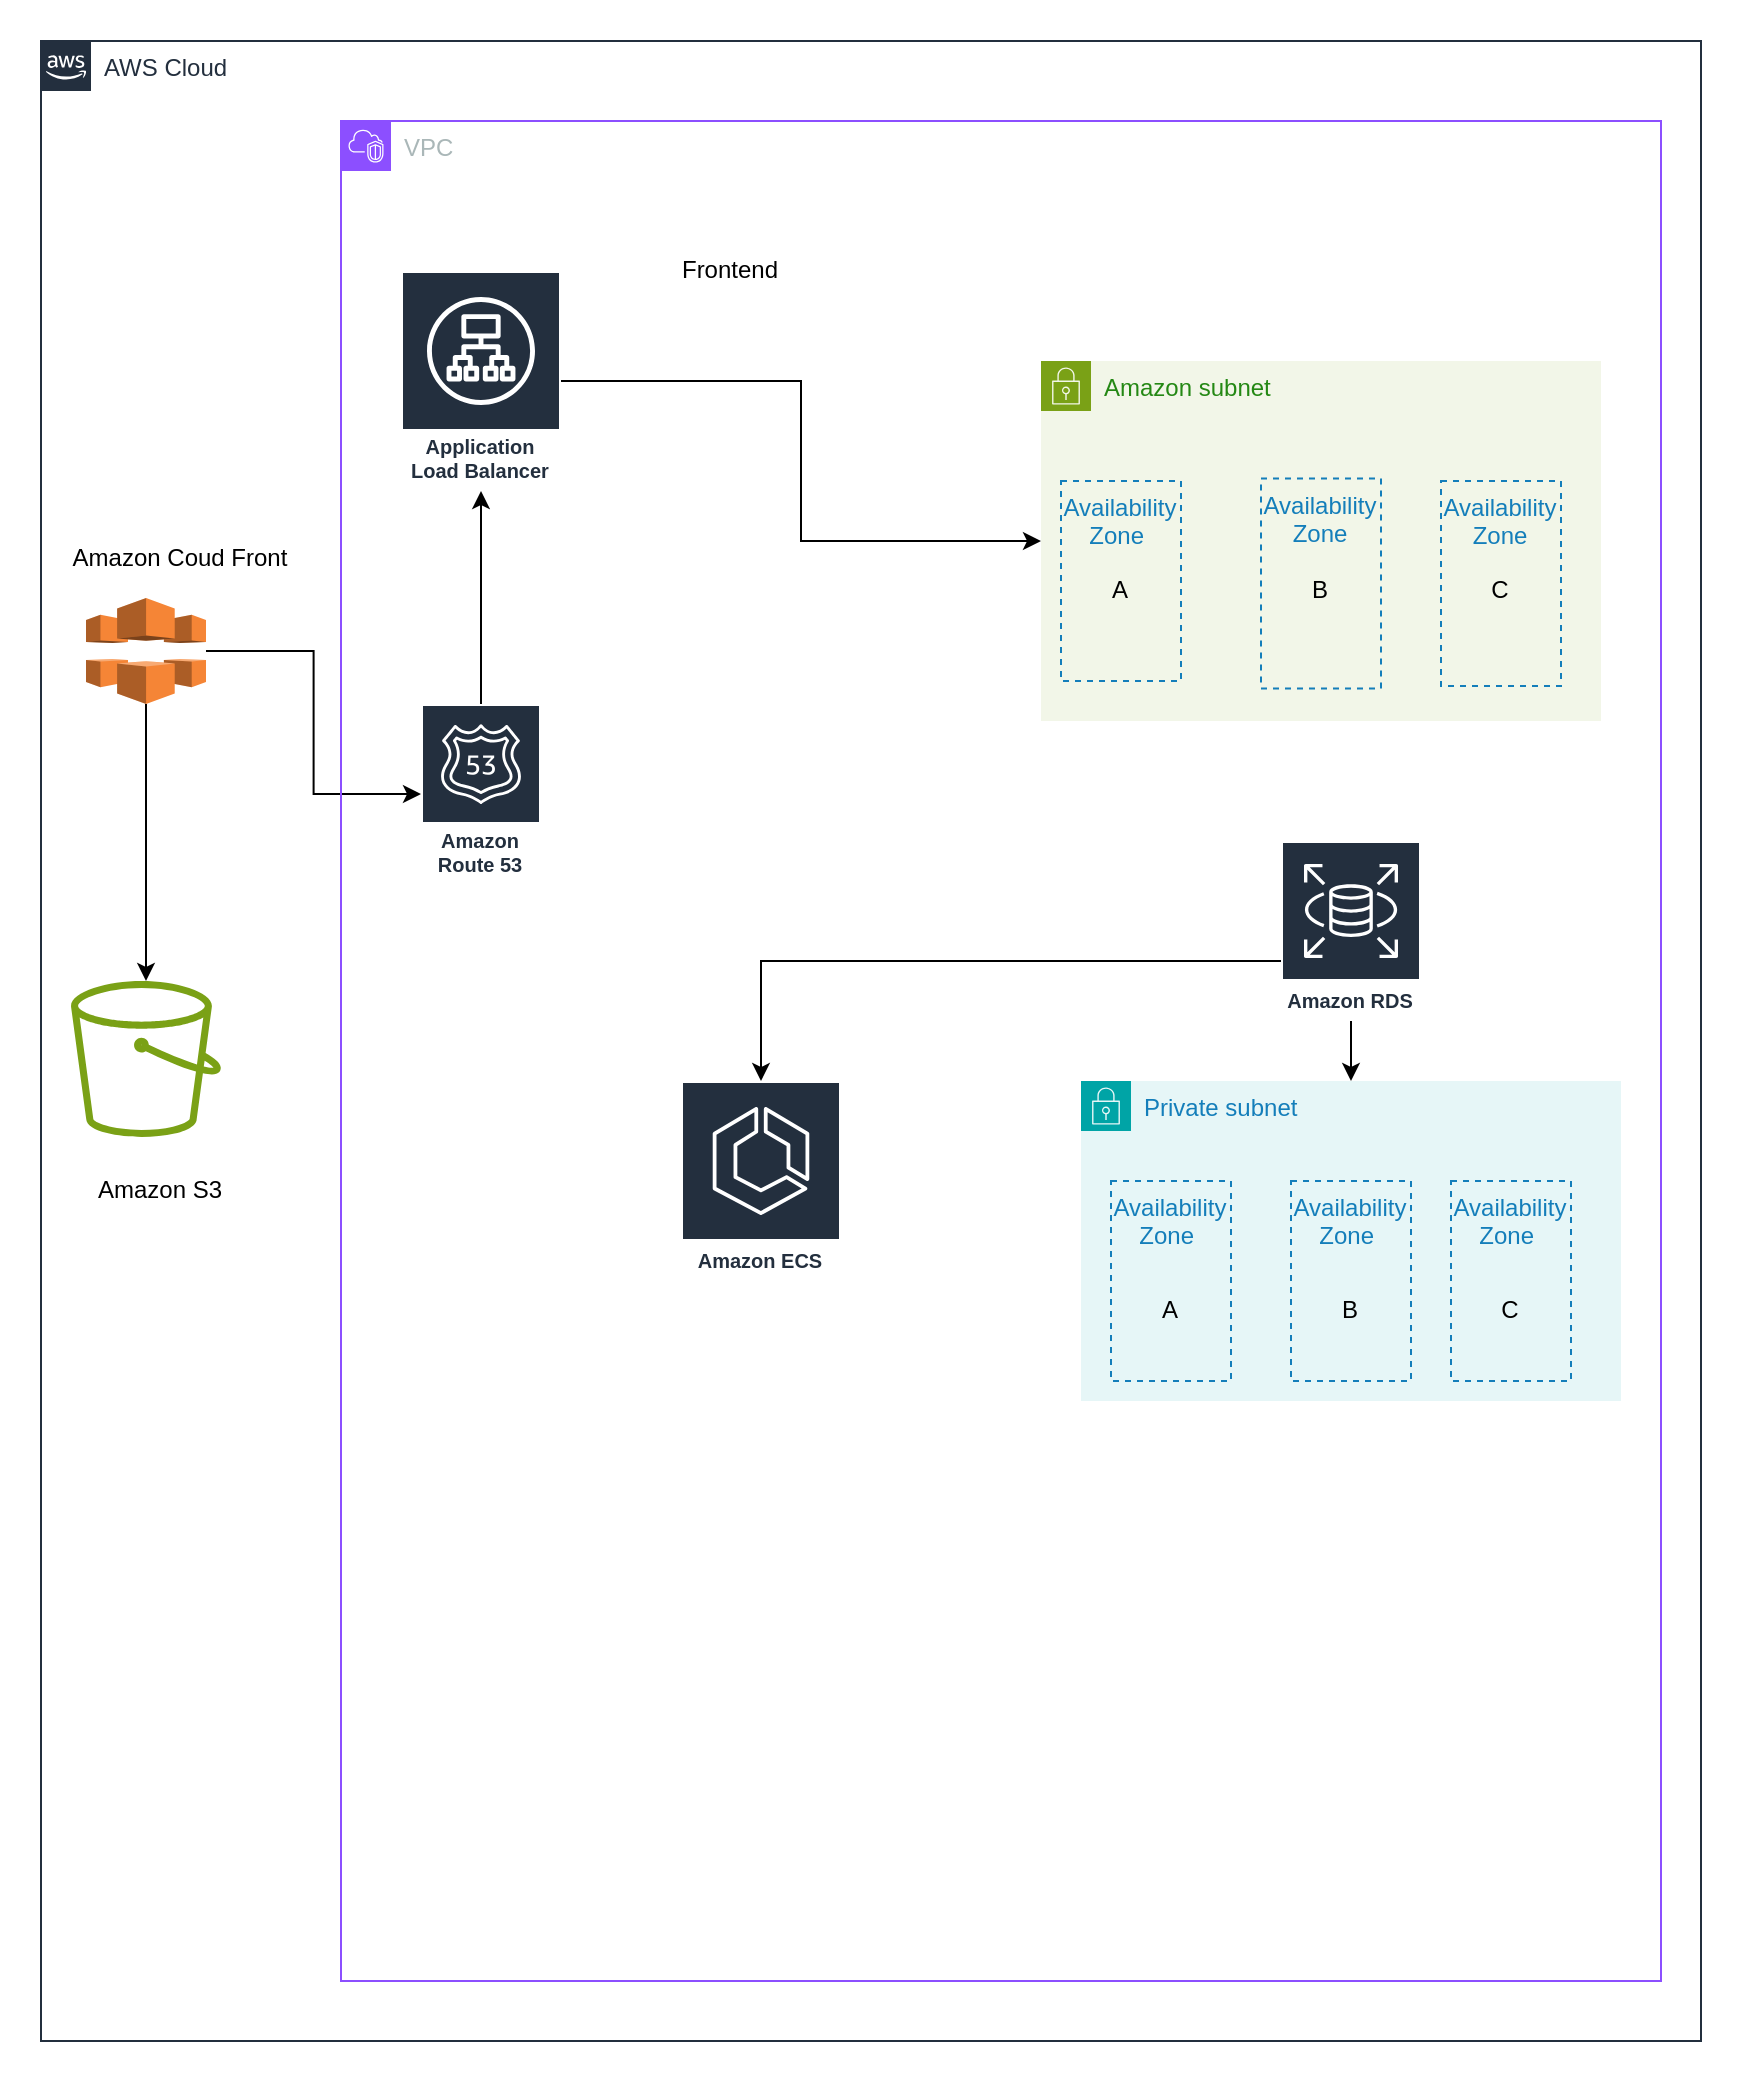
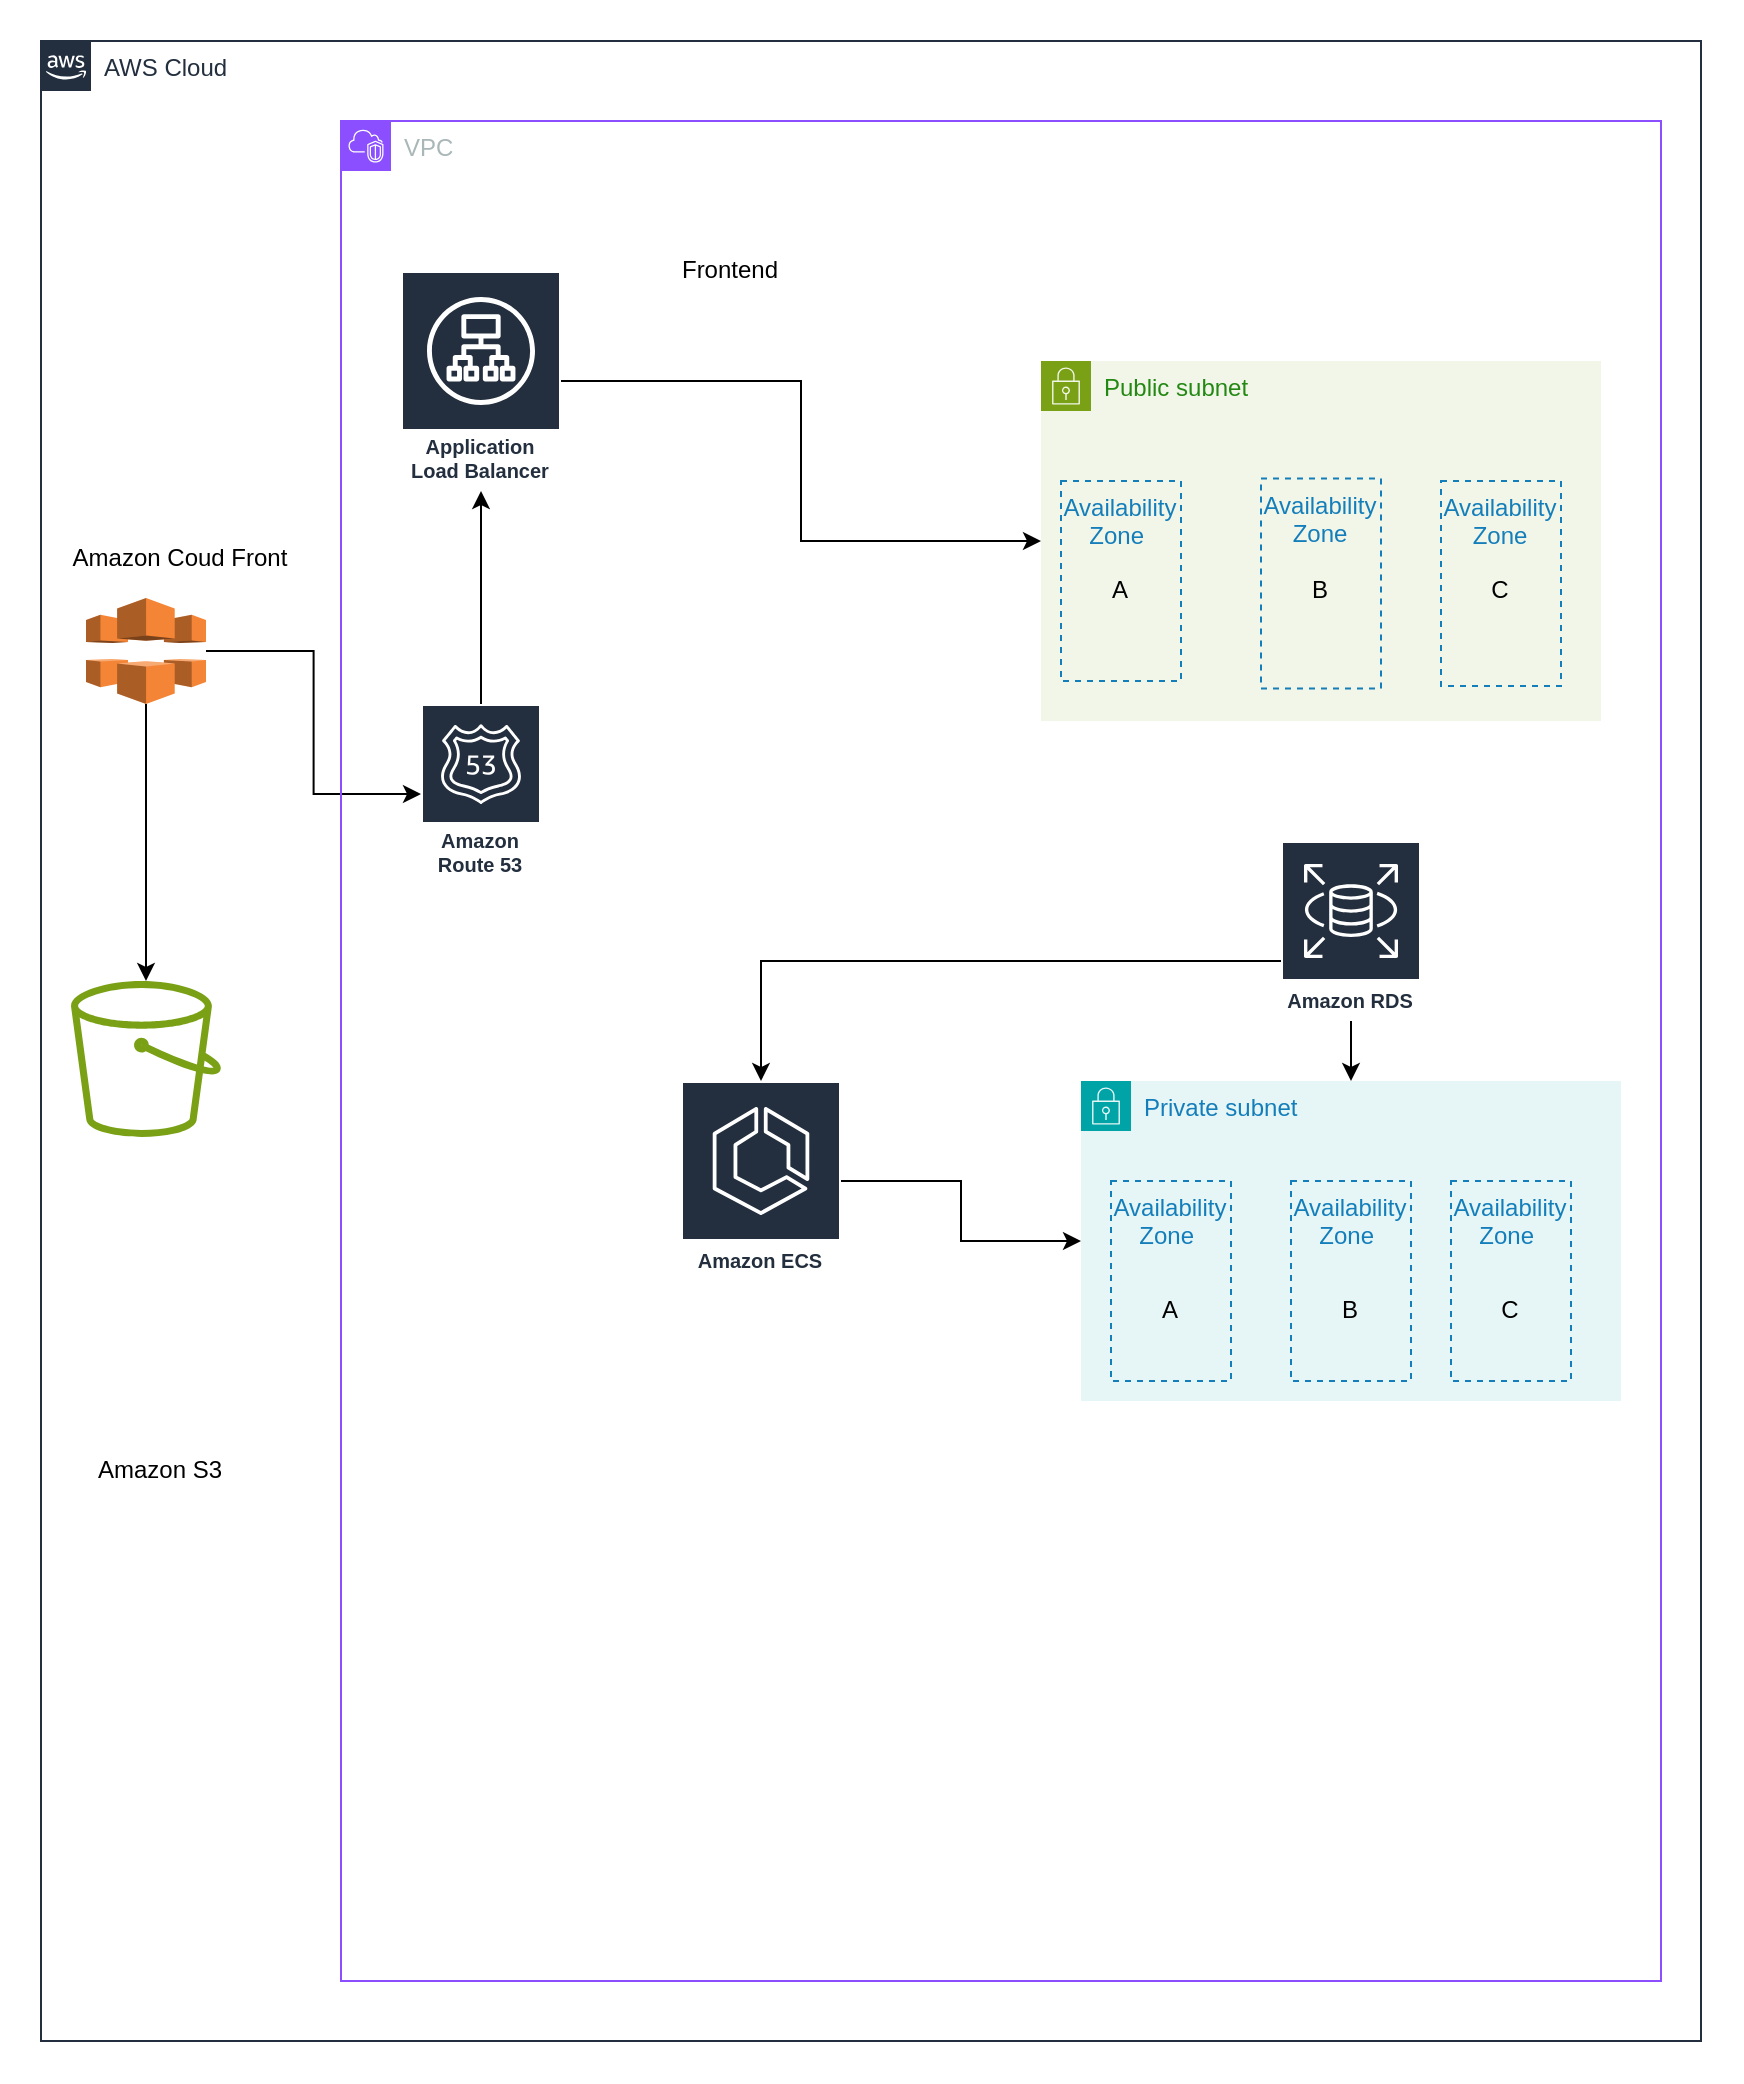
(1189, 389) -> (1183, 389)
(161, 1191) -> (161, 1471)
none -> (961, 1204)
